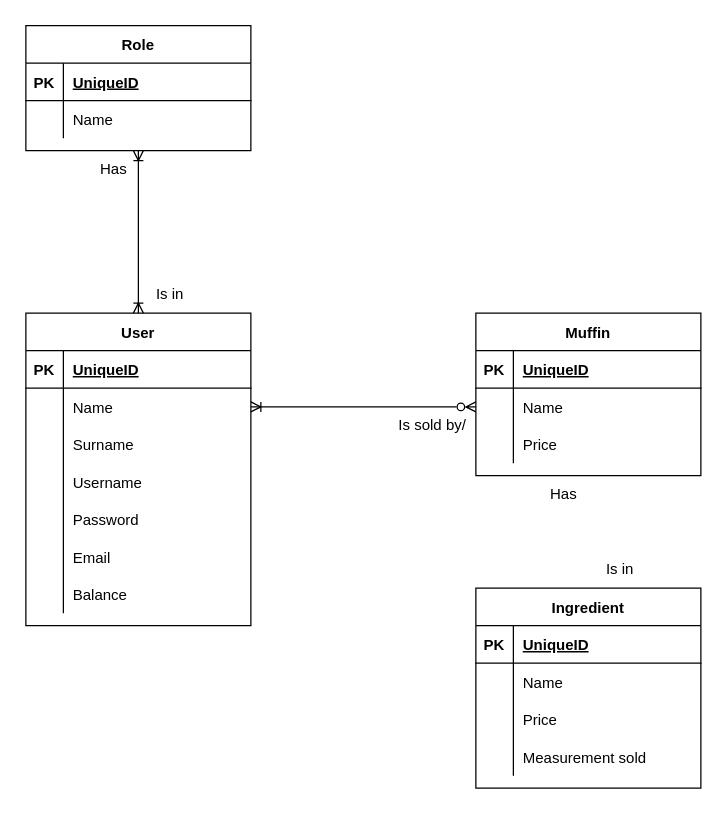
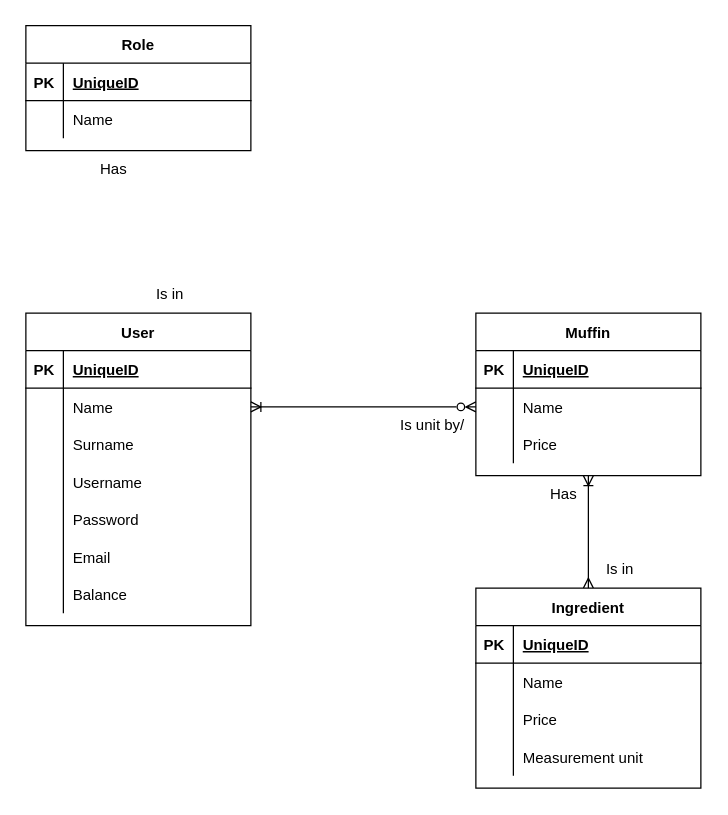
(138, 233) -> none
(433, 426) -> (433, 426)
none -> (588, 533)
(586, 758) -> (586, 758)
